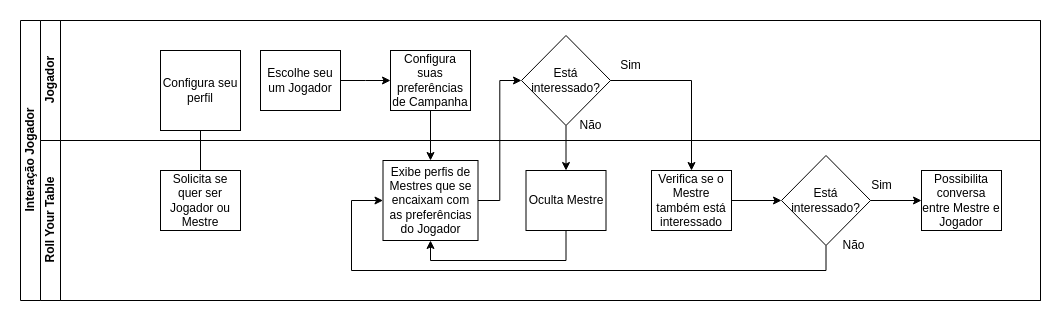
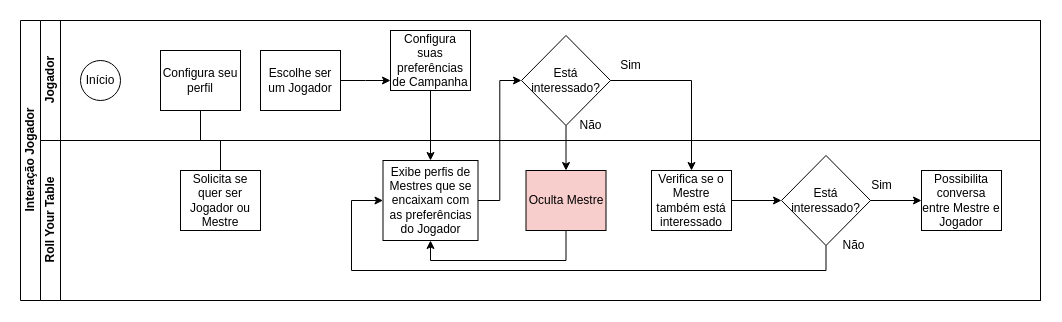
none -> (101, 81)
(301, 81) -> (301, 81)
(431, 81) -> (431, 61)
(201, 91) -> (201, 81)
(201, 201) -> (221, 201)
(566, 201) -> (566, 201)
